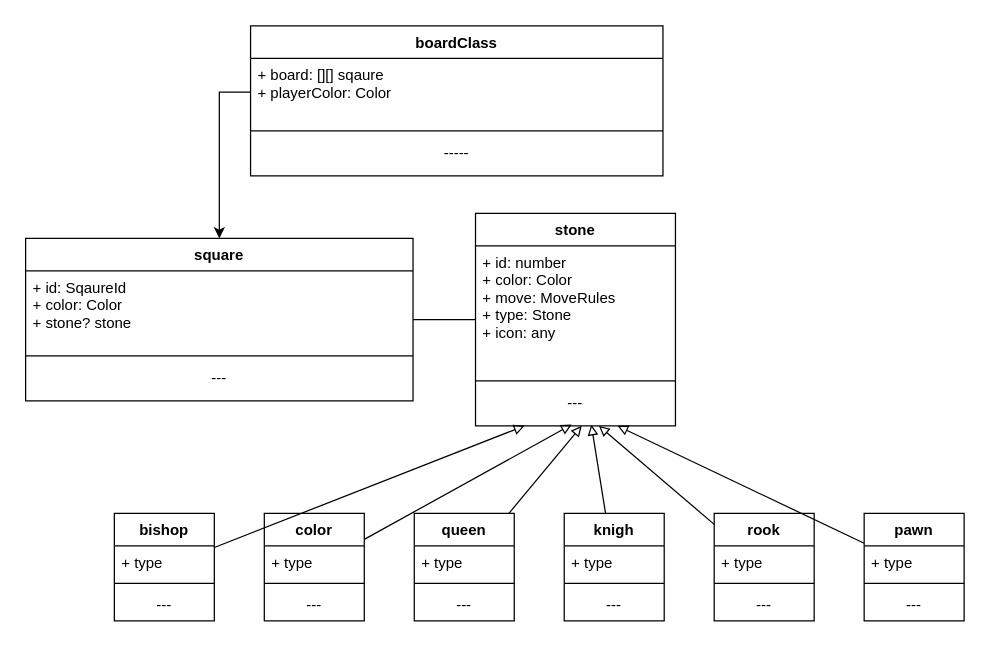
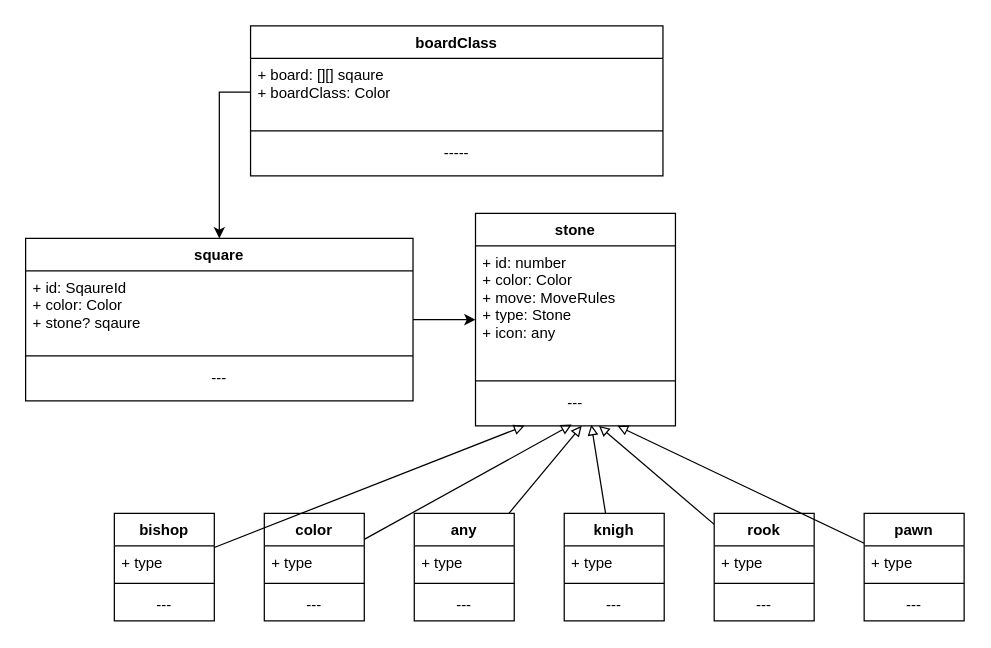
(334, 75) -> (334, 75)
(84, 288) -> (84, 288)
(468, 319) -> (466, 319)
(464, 530) -> (464, 530)
